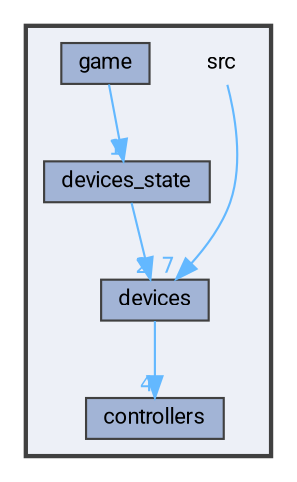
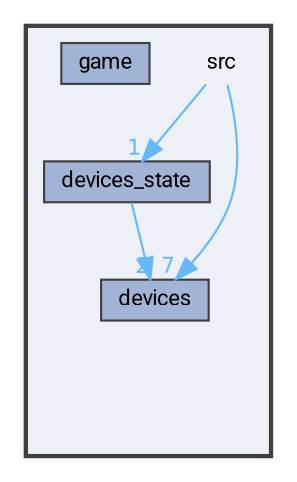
(114, 112) -> (181, 114)
(155, 418) -> none
